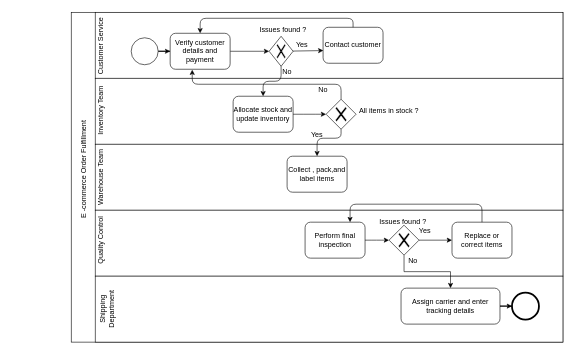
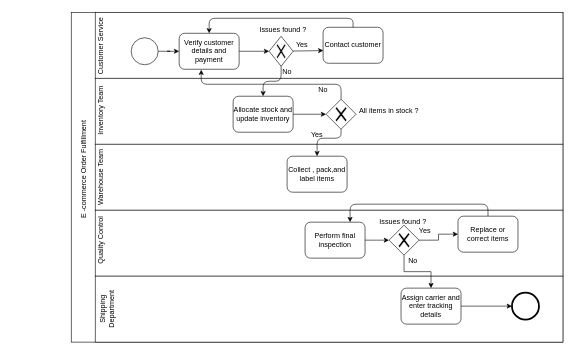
(200, 51) -> (209, 51)
(482, 240) -> (488, 234)
(451, 306) -> (431, 306)
